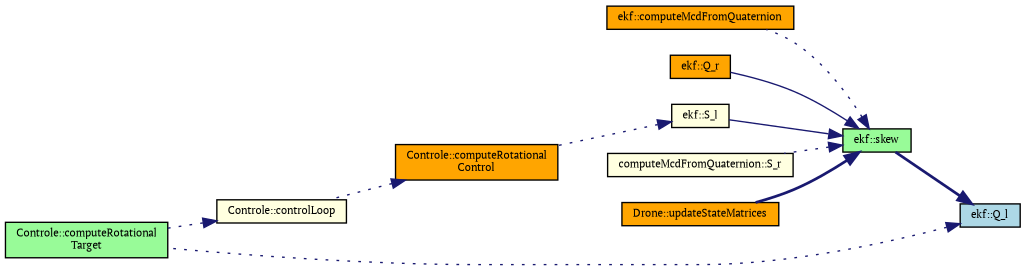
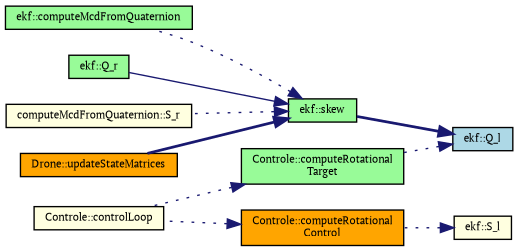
(700, 18) -> (99, 18)
(700, 67) -> (99, 67)
(779, 127) -> none
(185, 226) -> (191, 197)
